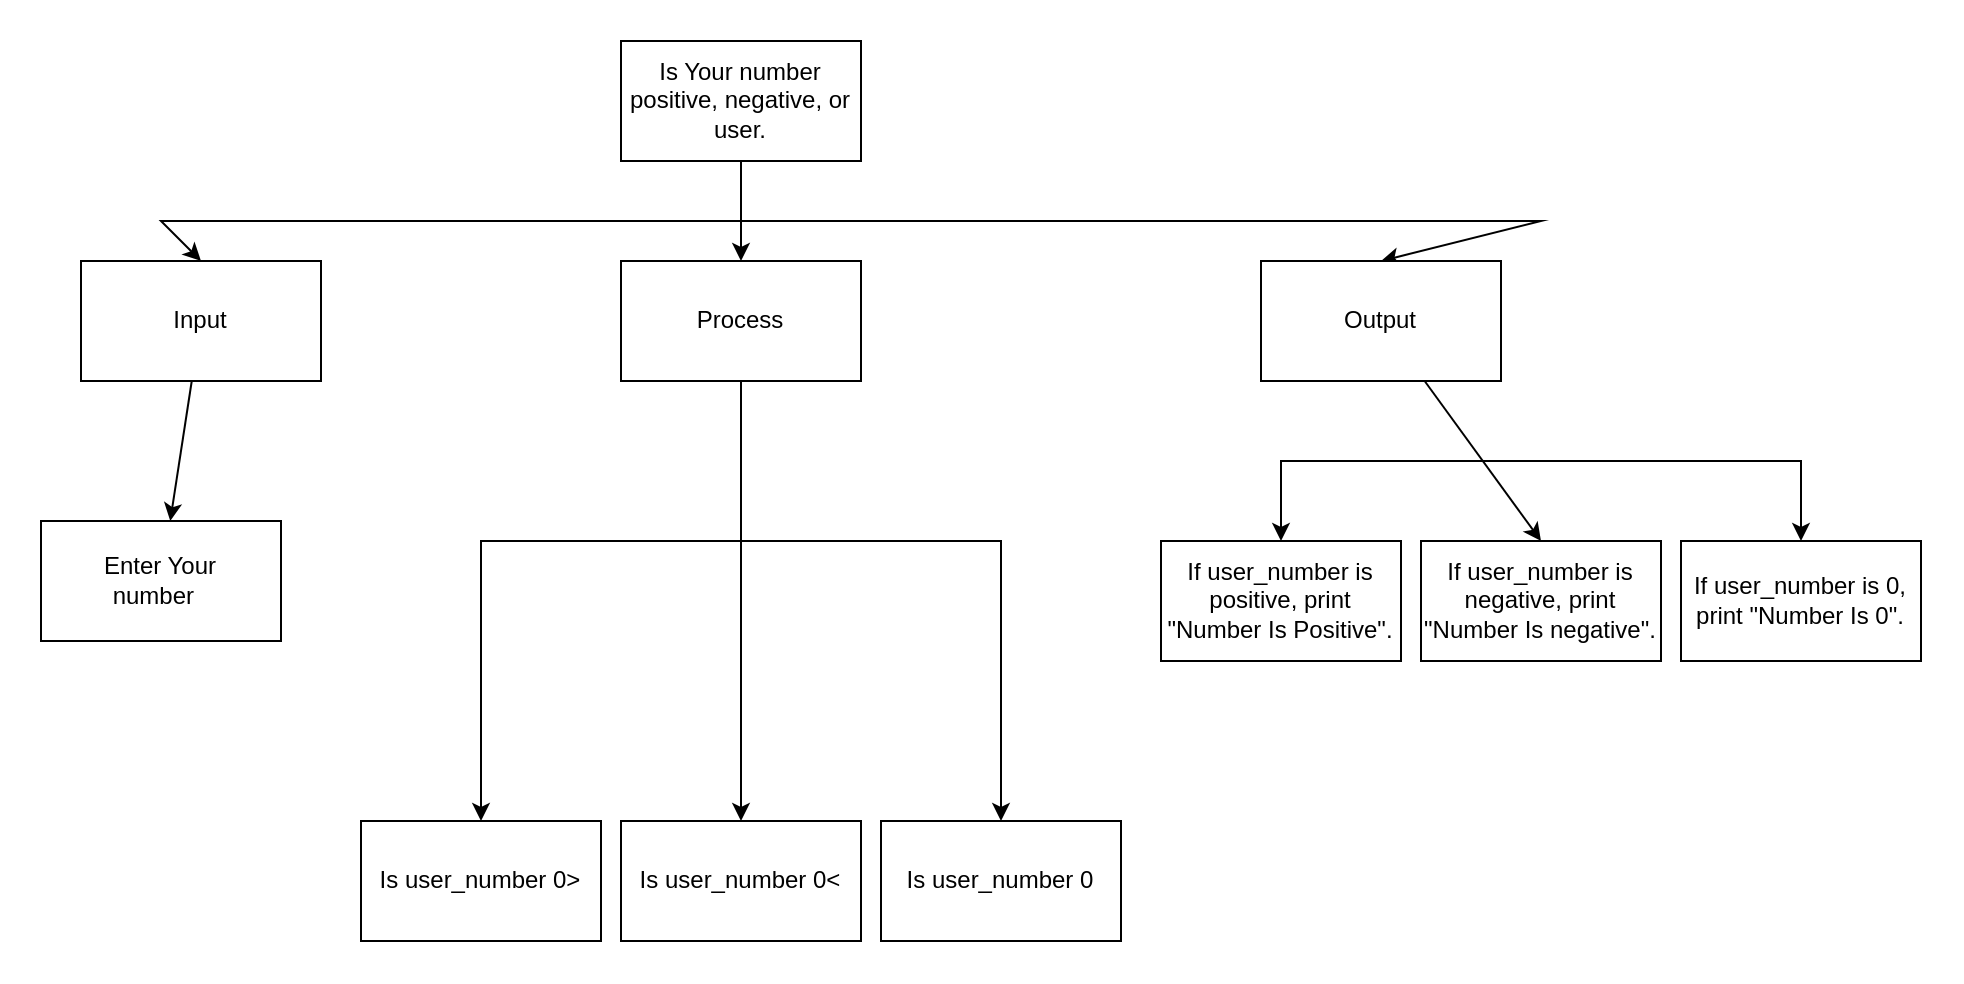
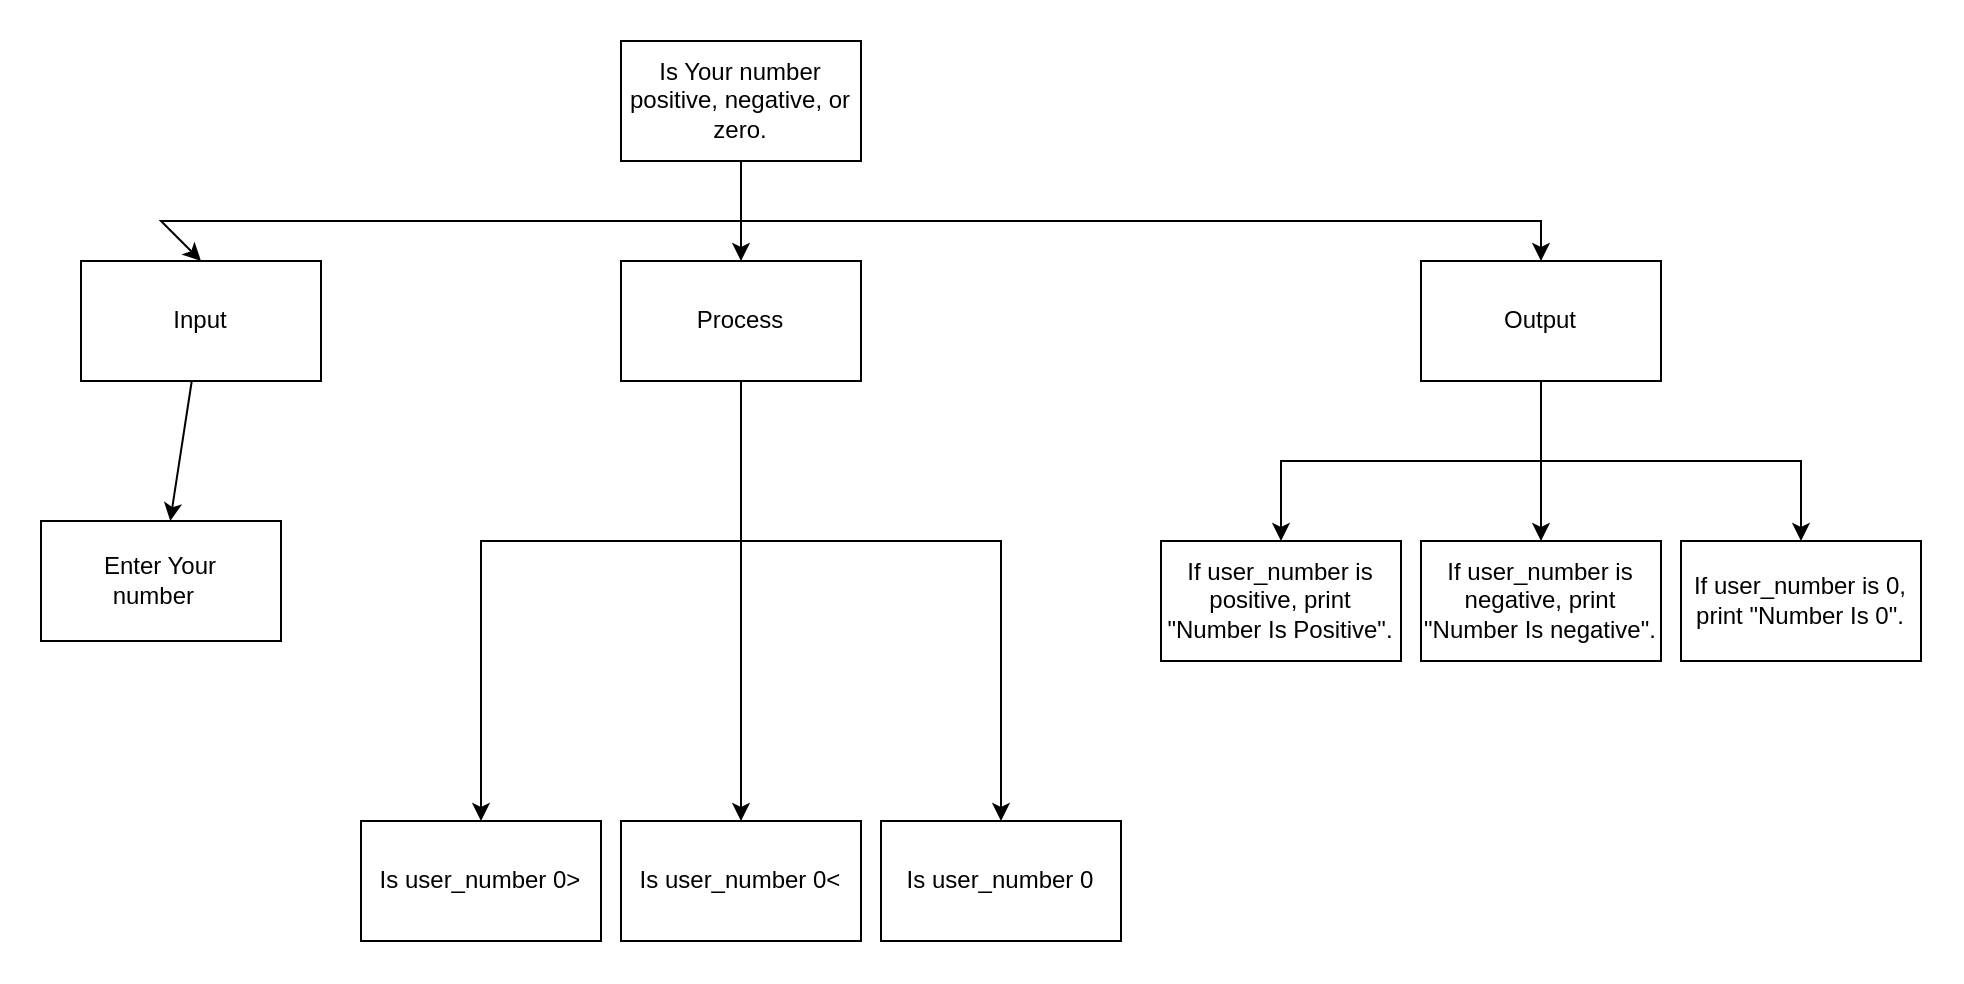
(741, 101) -> (741, 101)
(1381, 321) -> (1541, 321)
